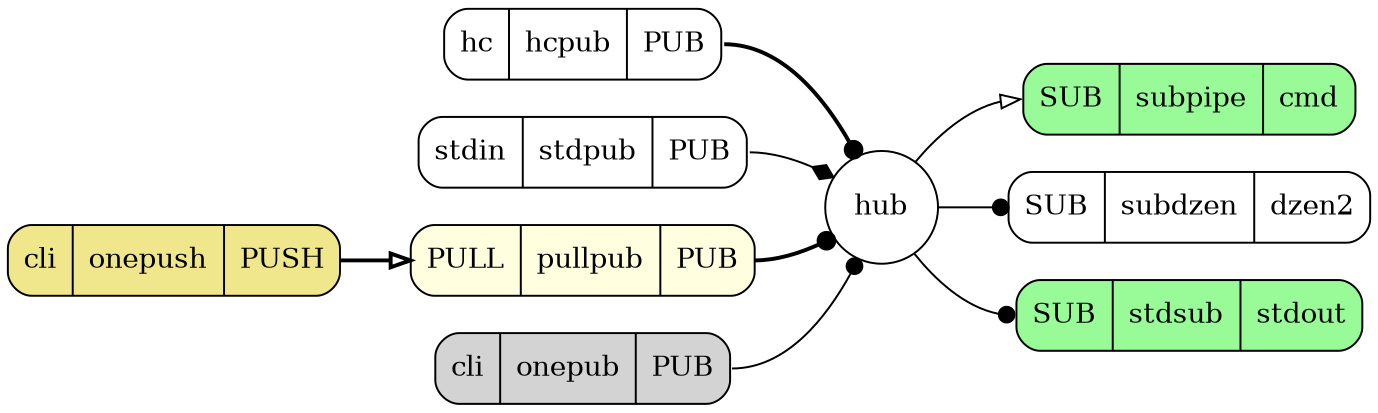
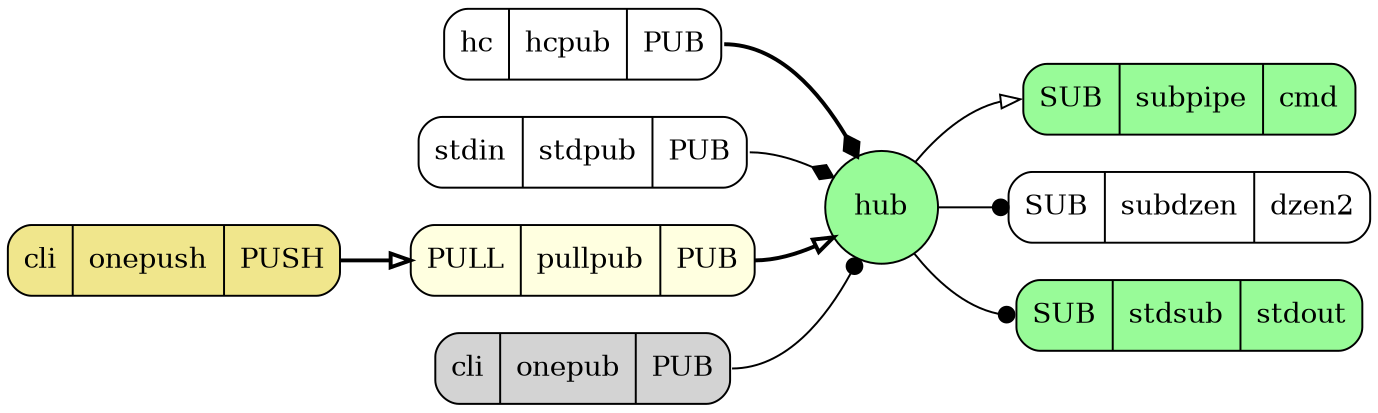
(799, 77) -> (796, 74)
(882, 207) -> (882, 207)
(788, 256) -> (786, 256)
